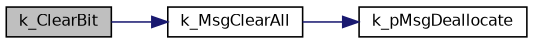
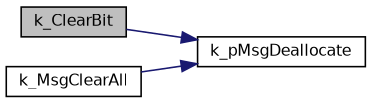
(132, 22) -> (154, 33)
